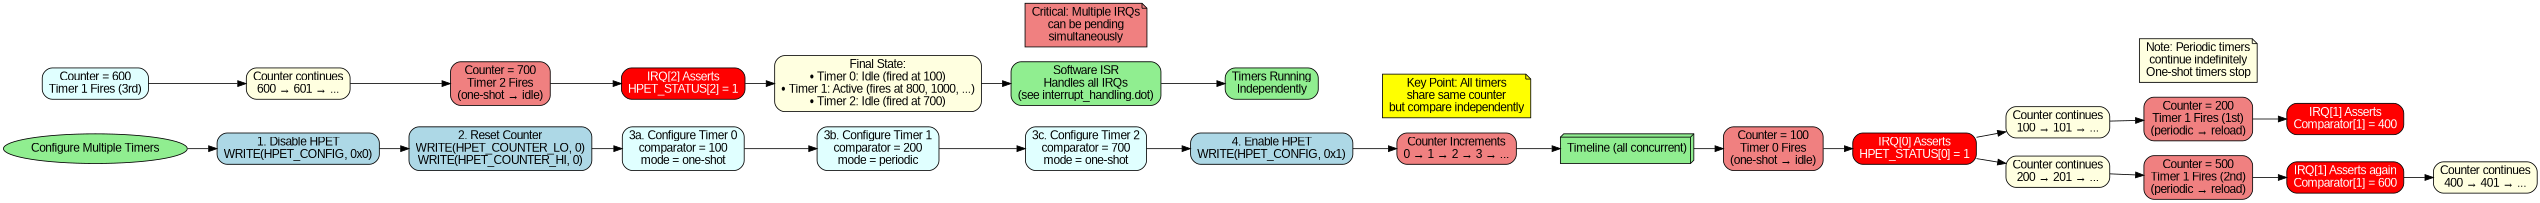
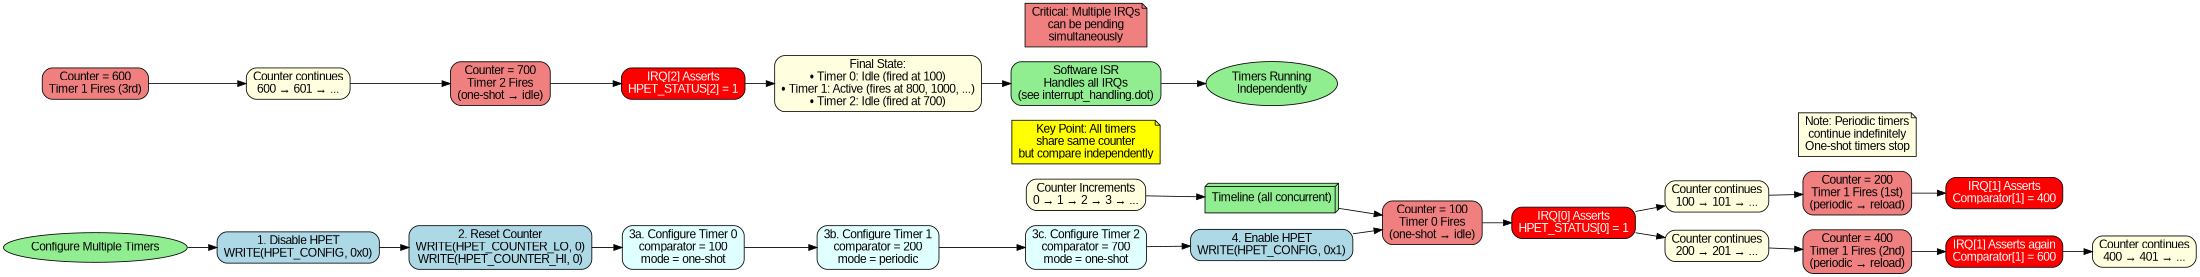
(95, 84) -> (95, 84)
(1272, 84) -> (1272, 84)
(1371, 149) -> (1363, 232)
(1457, 149) -> (1086, 195)
(2198, 177) -> (1857, 252)
